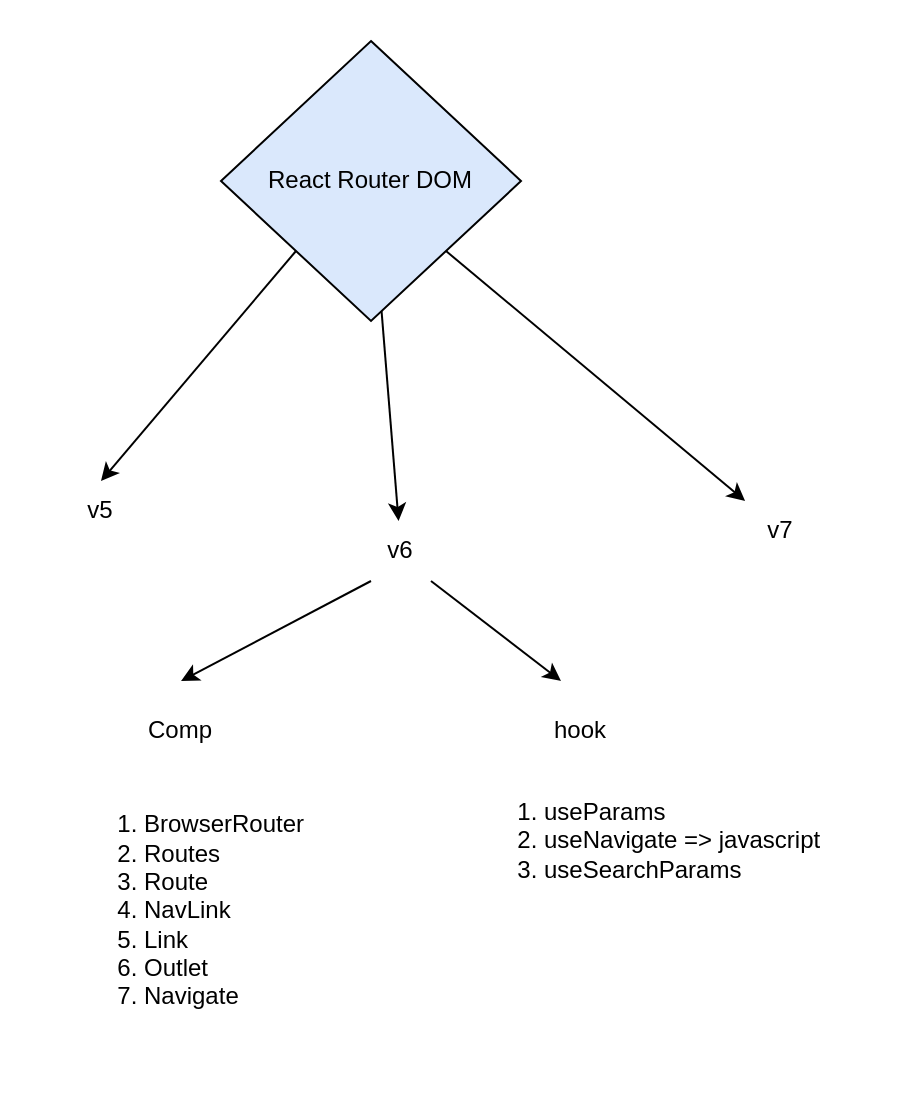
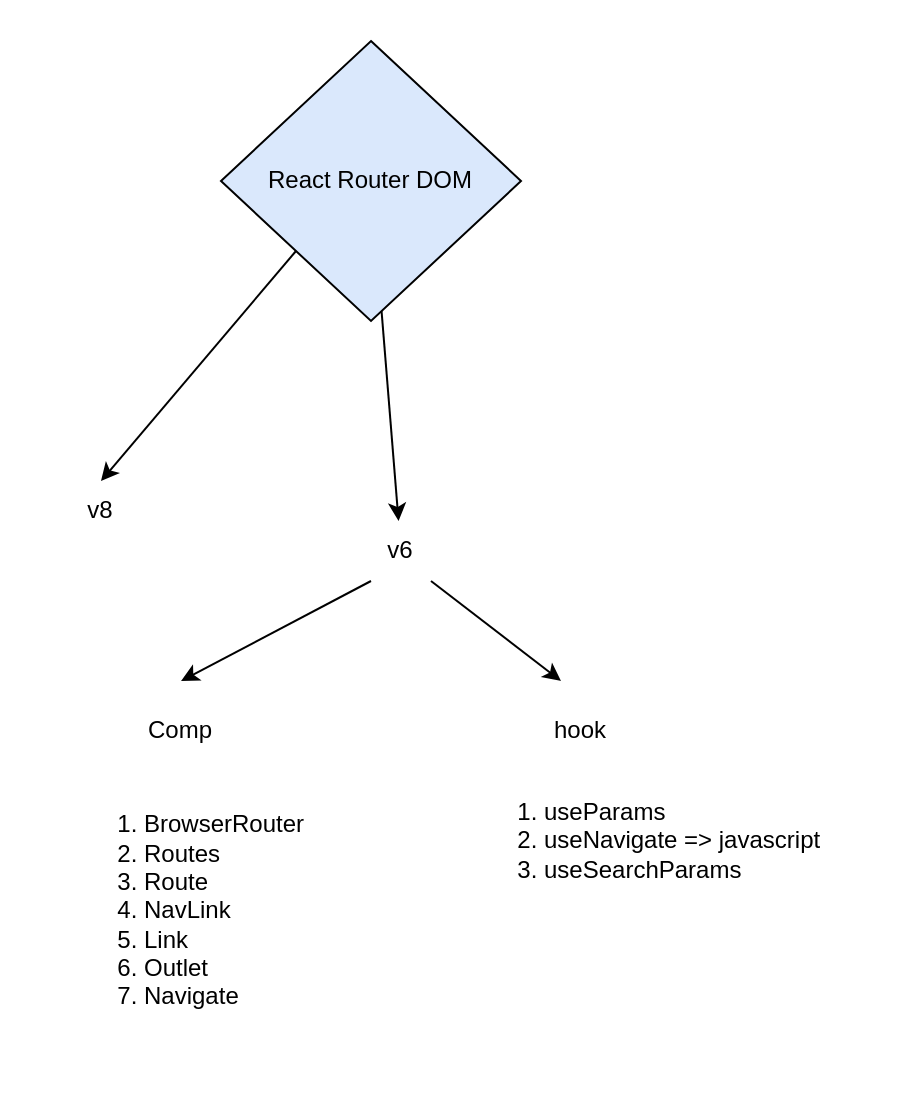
(590, 372) -> none
(101, 511) -> (101, 511)
(781, 531) -> none
